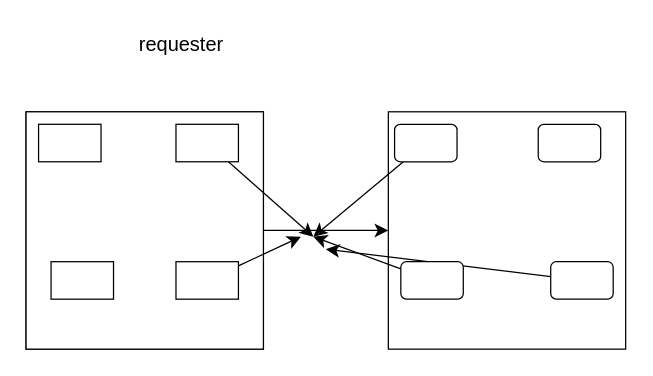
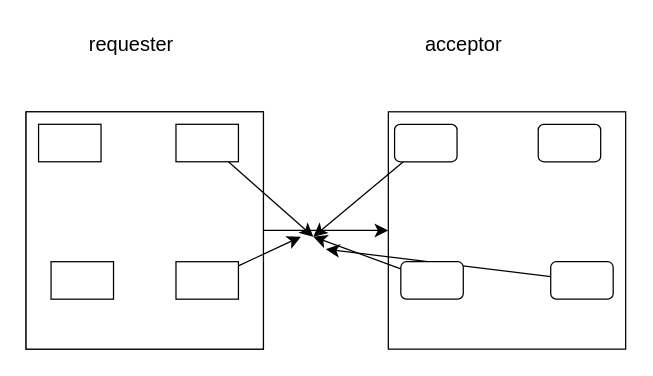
(181, 44) -> (131, 44)
none -> (463, 44)
